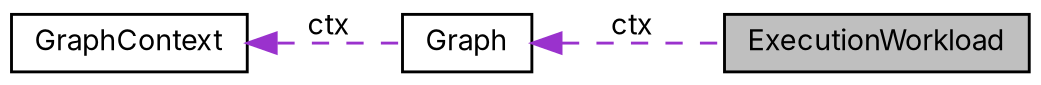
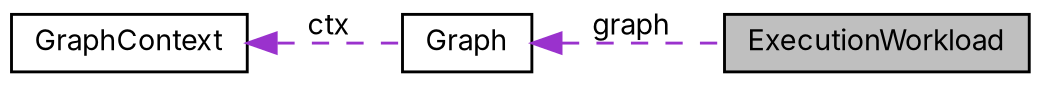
(628, 27) -> (628, 27)
